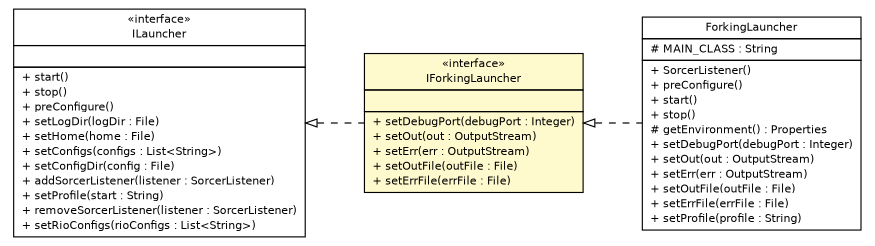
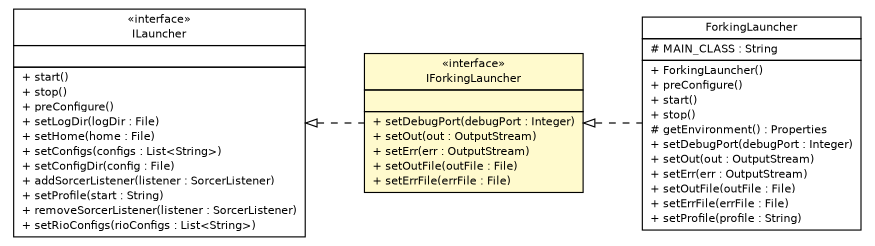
(701, 71) -> (707, 71)
